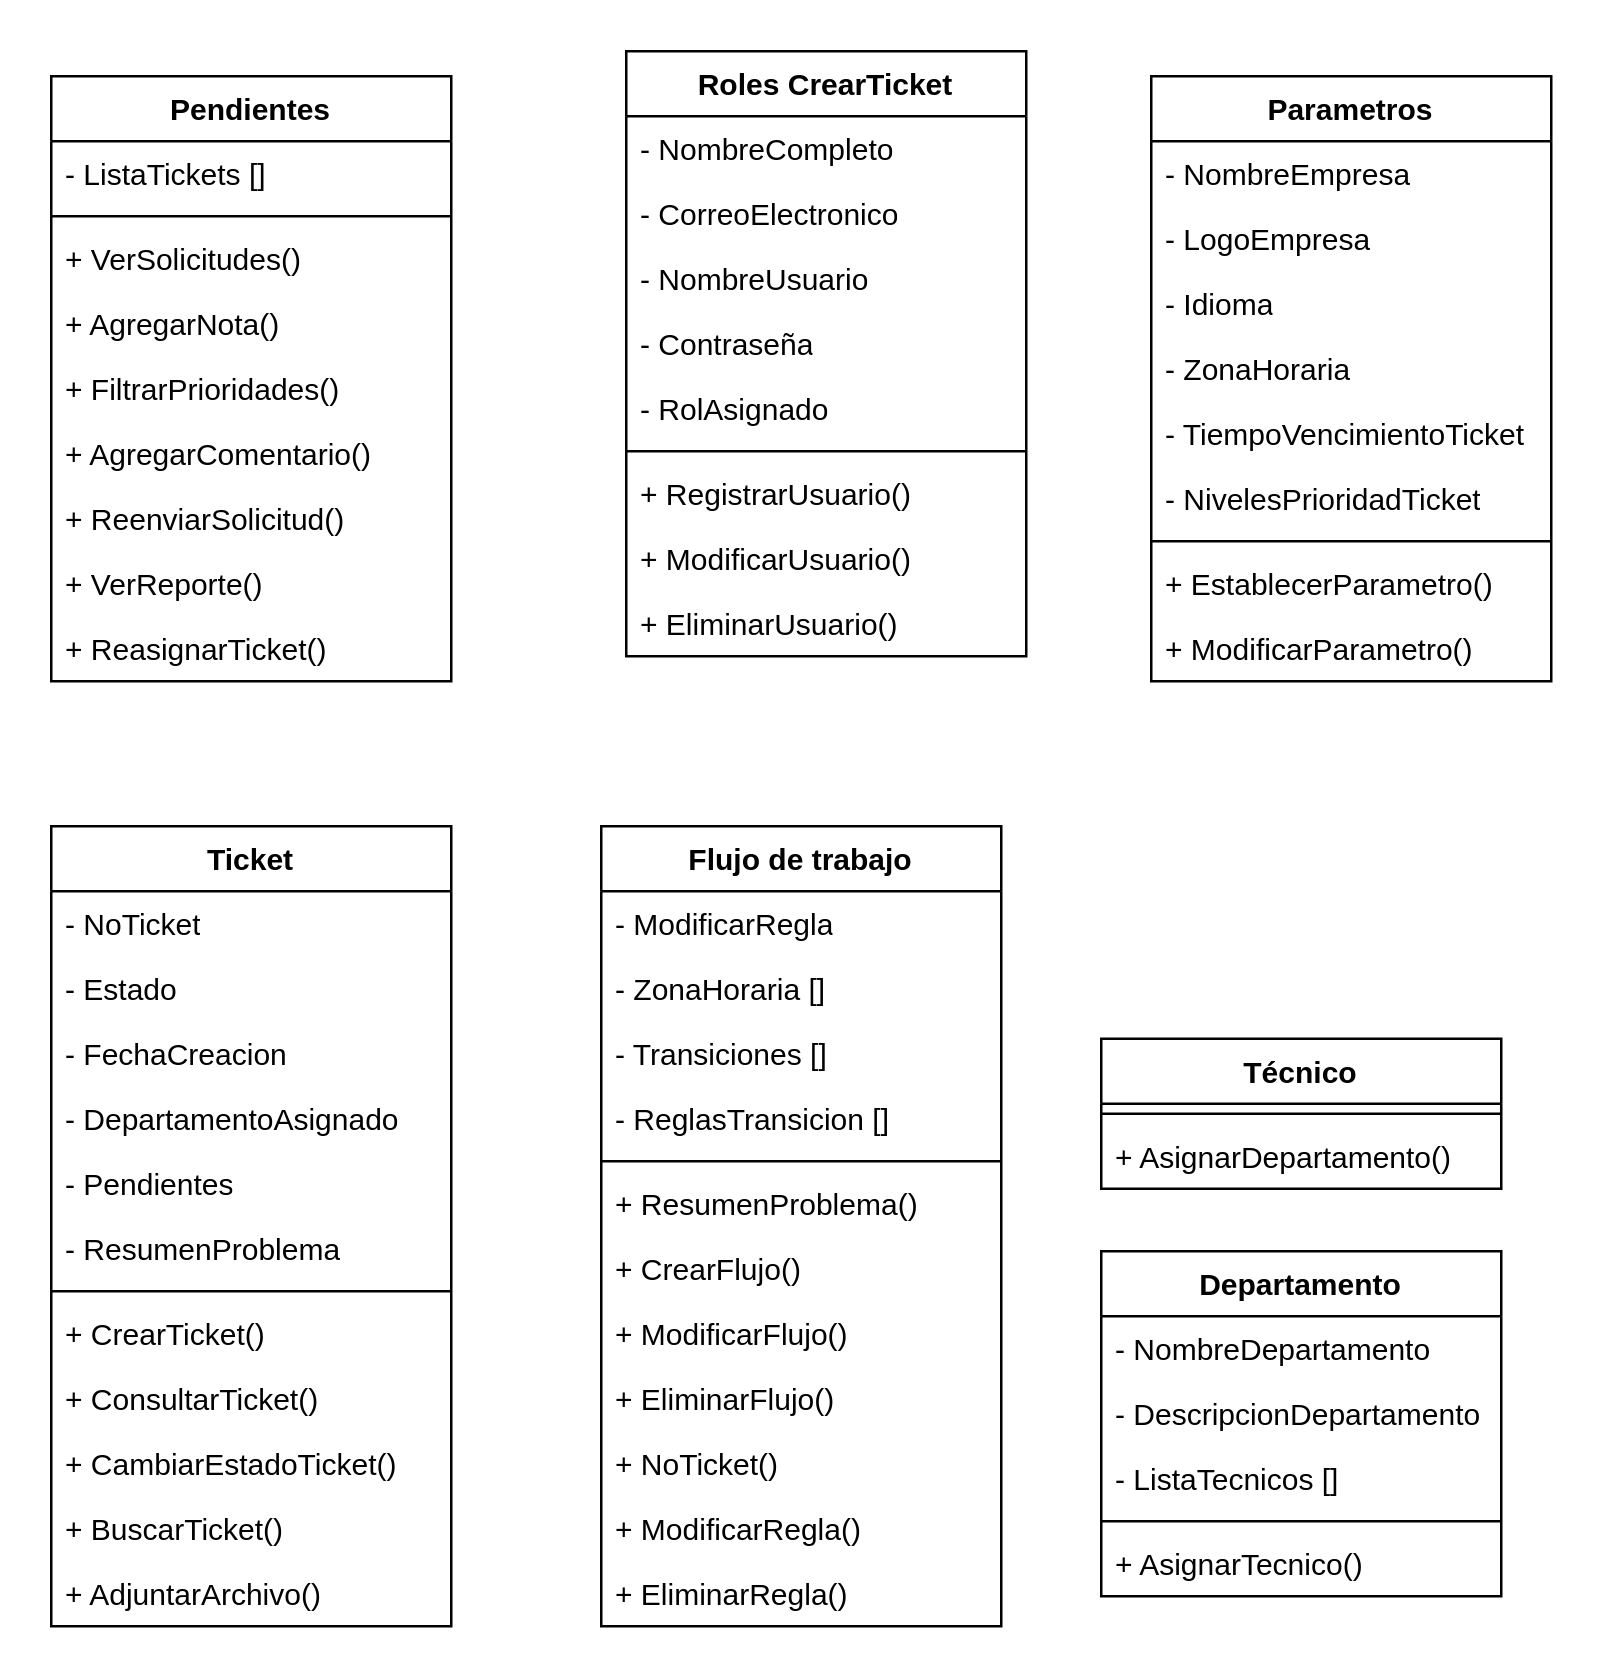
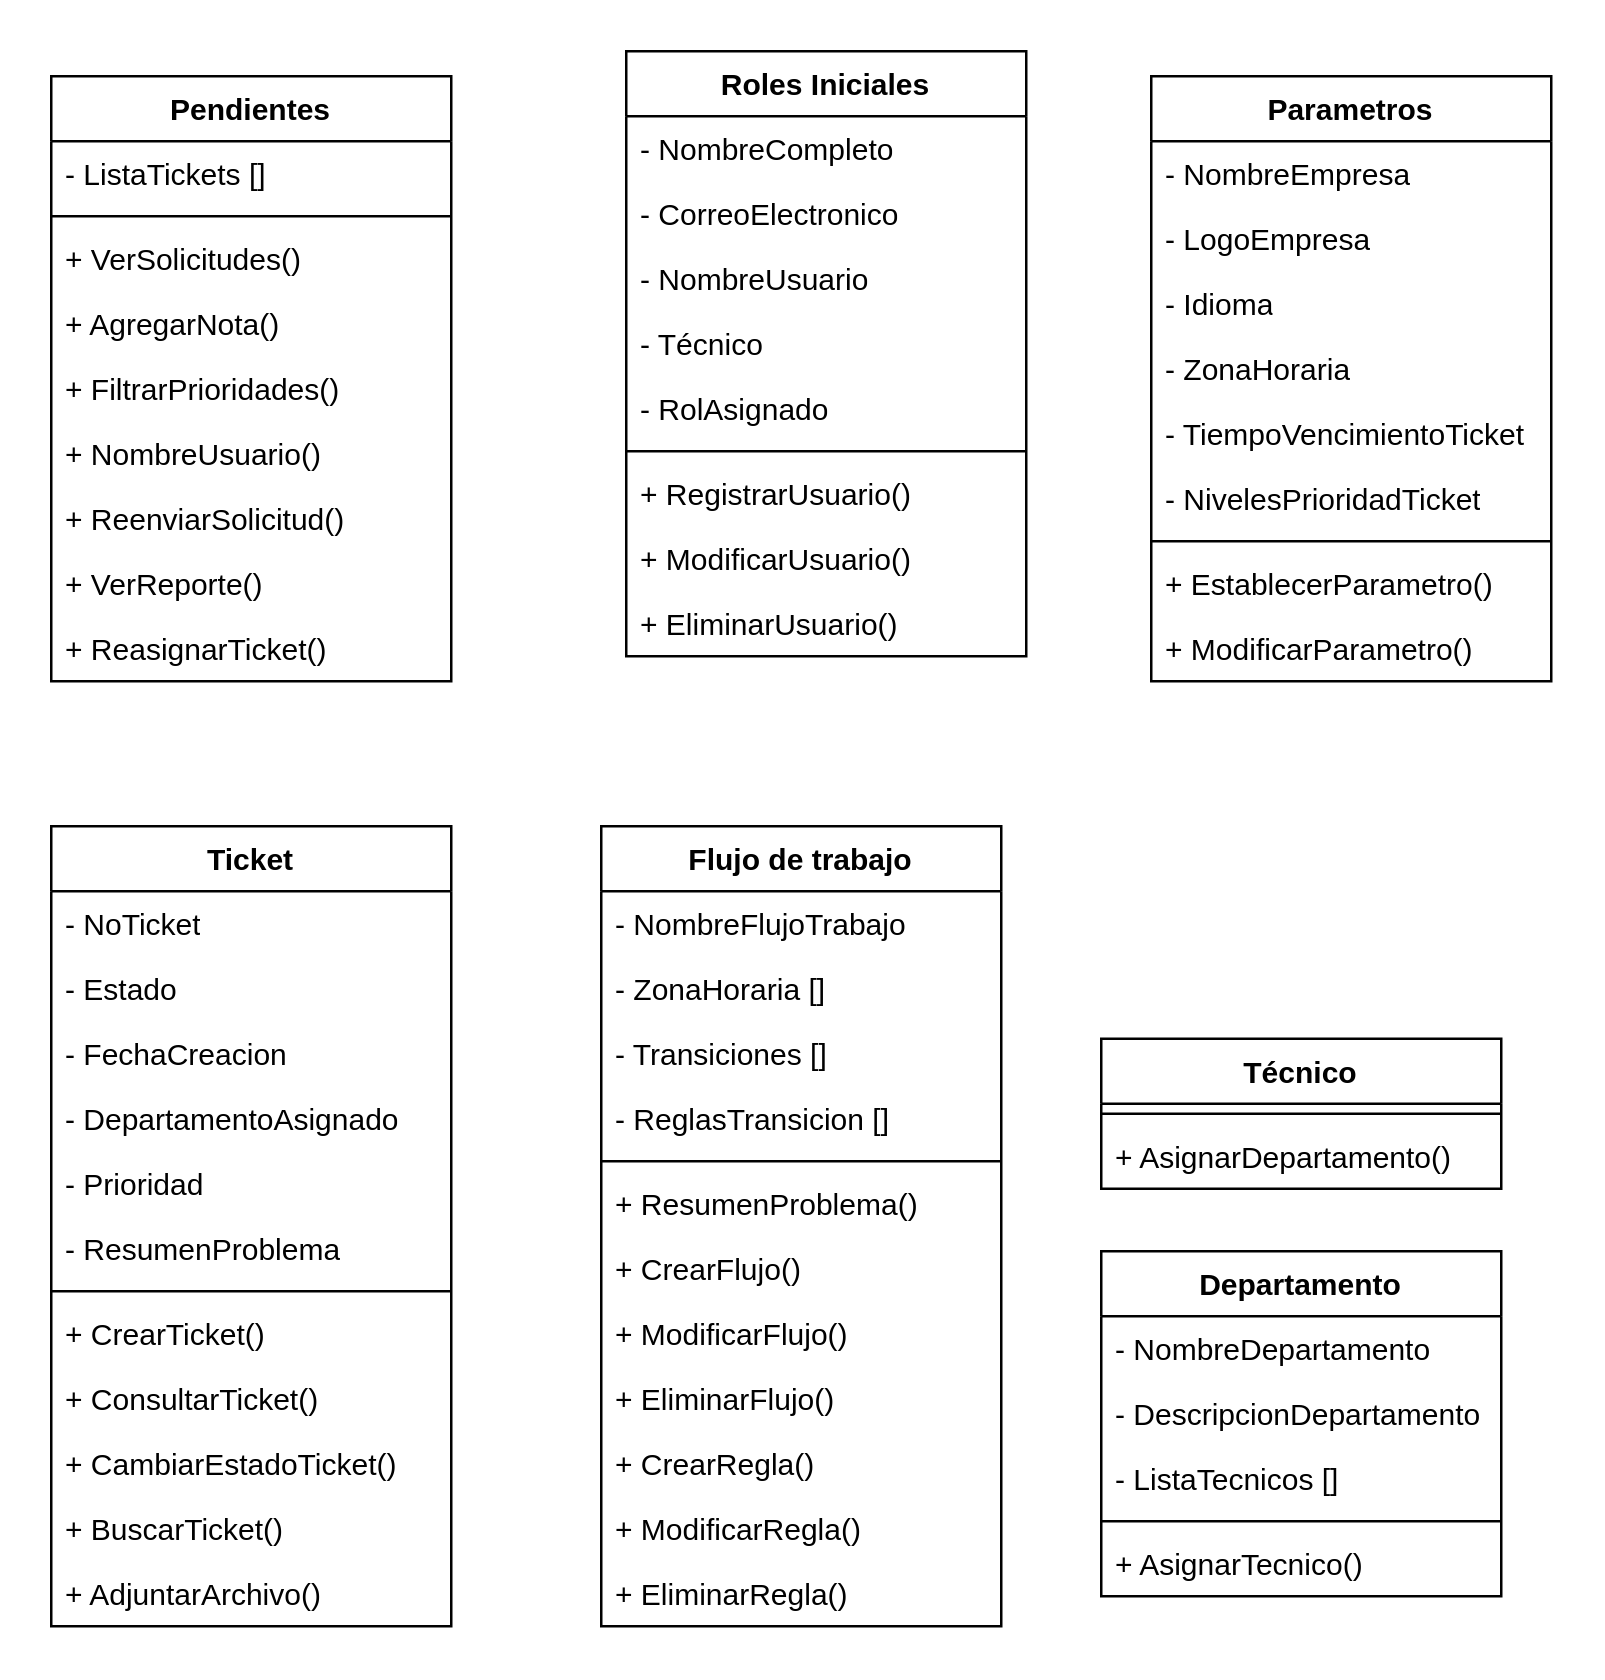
(826, 87) -> (826, 87)
(738, 347) -> (709, 347)
(235, 457) -> (201, 457)
(735, 927) -> (776, 927)
(159, 1187) -> (147, 1187)
(709, 1467) -> (726, 1467)
